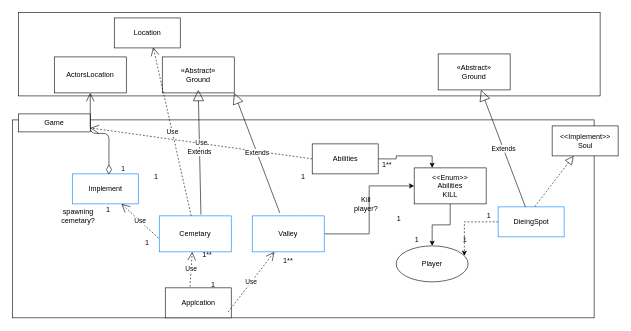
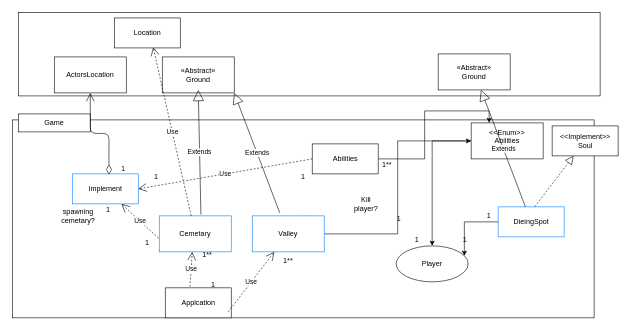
(168, 139) -> (225, 174)
(450, 186) -> (507, 141)
(466, 222) -> (466, 222)
